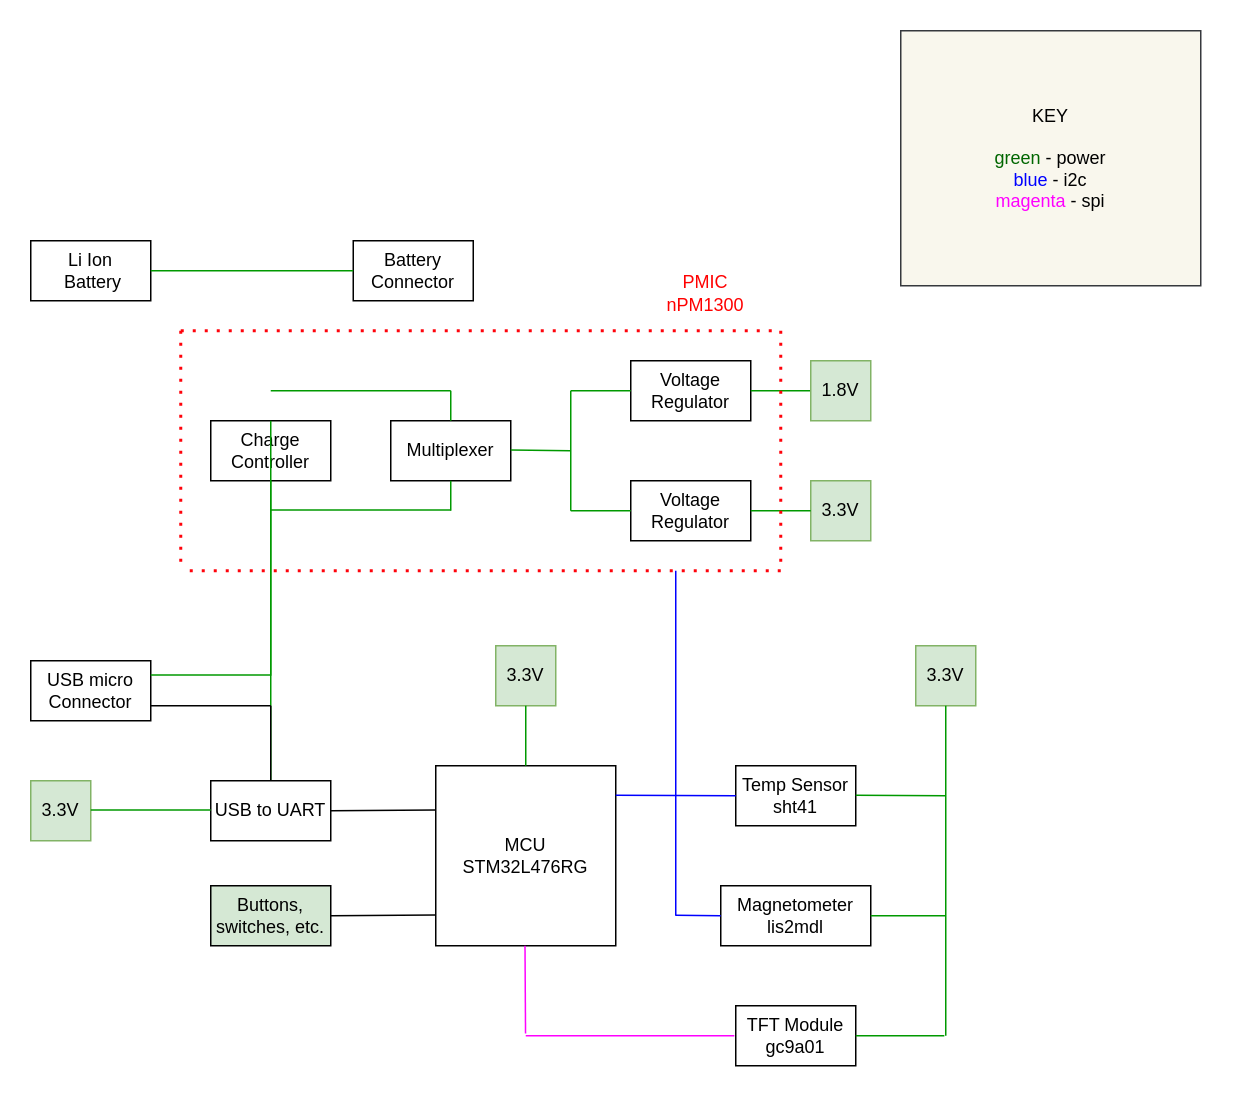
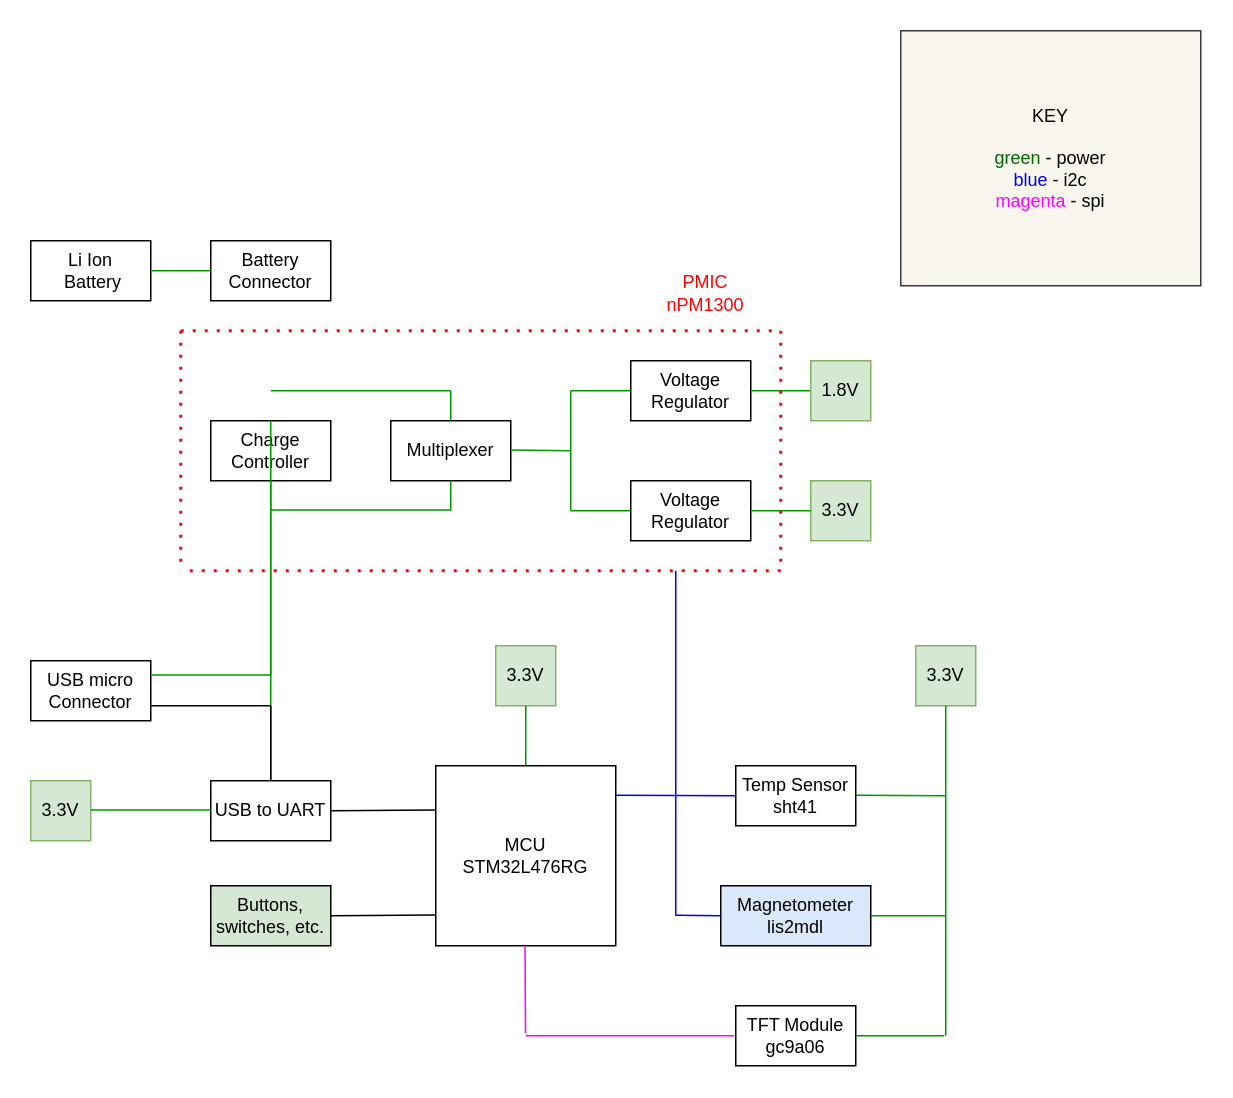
(413, 271) -> (271, 271)
(796, 916) -> (796, 916)
(796, 1036) -> (796, 1036)
